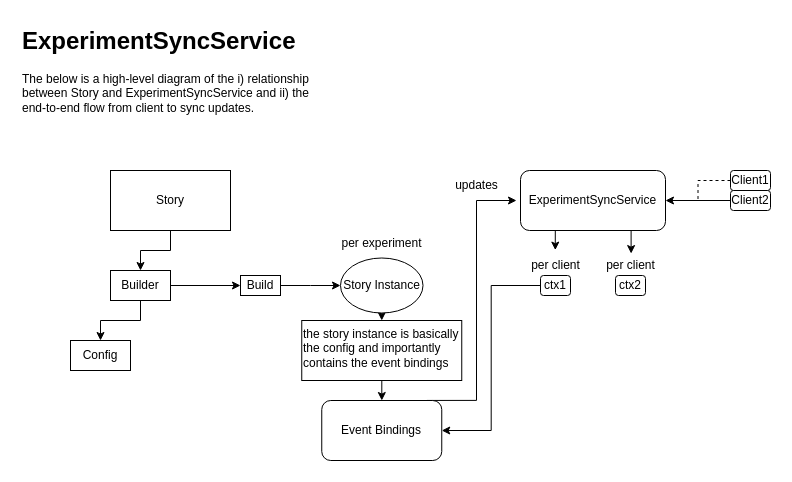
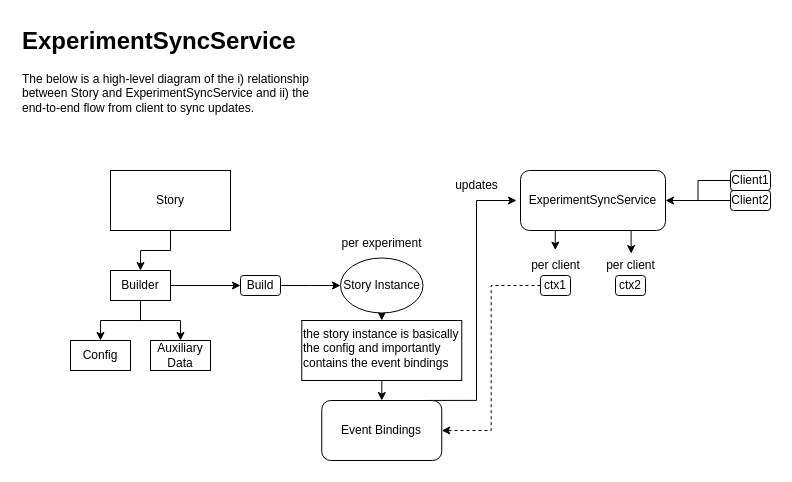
(705, 181) -> (705, 181)
(261, 286) -> (261, 286)
none -> (168, 321)
(491, 355) -> (491, 355)
none -> (181, 356)
